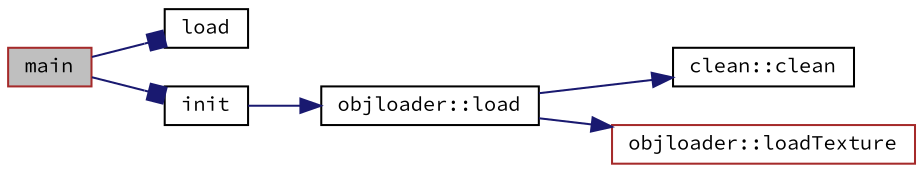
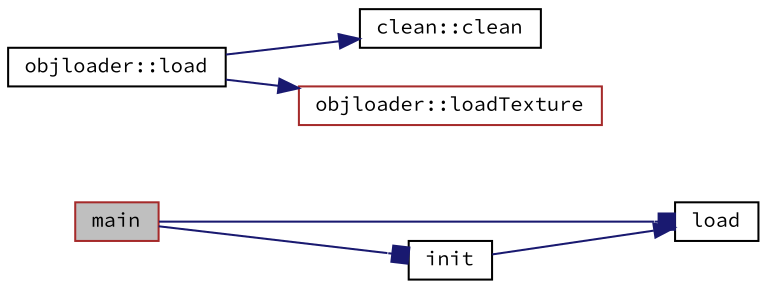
(274, 106) -> (573, 243)
